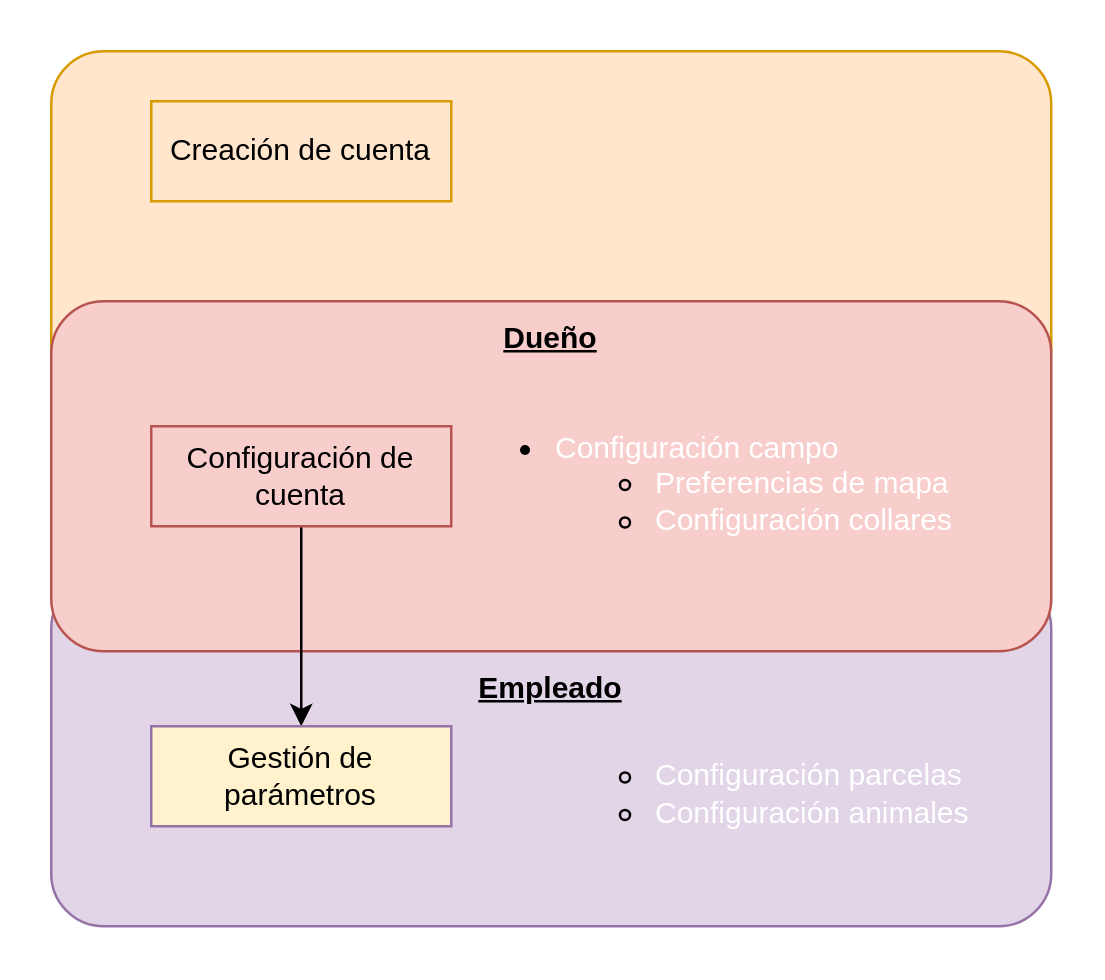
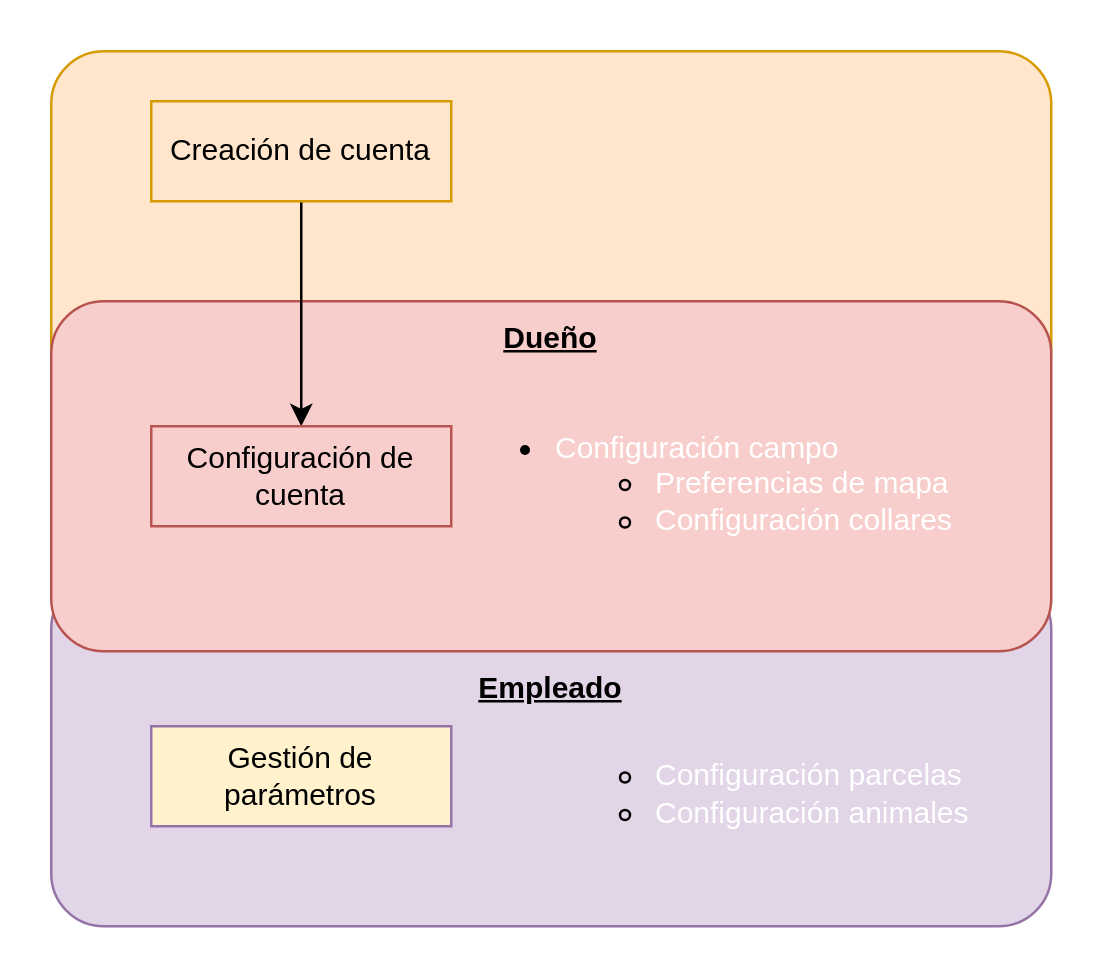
none -> (301, 305)
(301, 618) -> none
